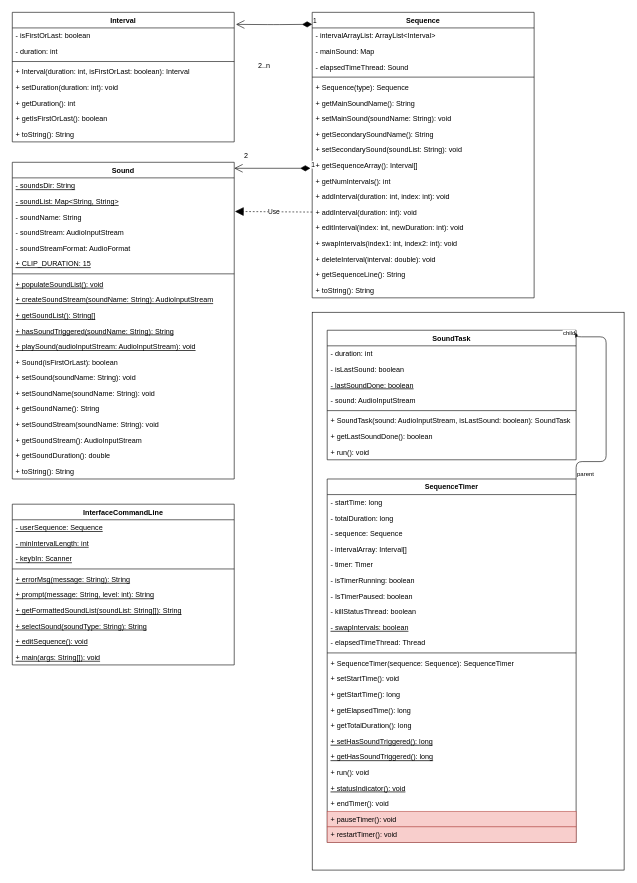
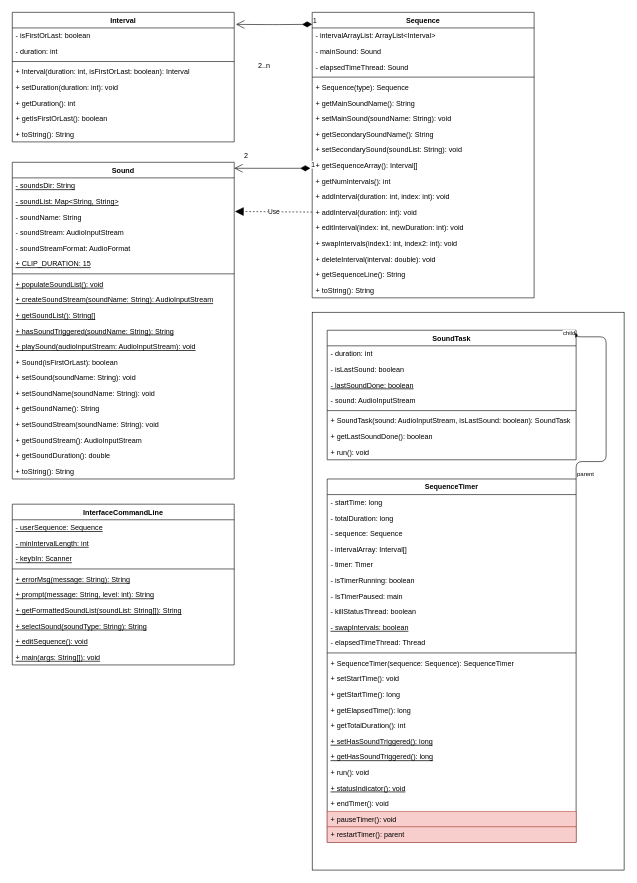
(344, 52) -> (348, 52)
(374, 596) -> (368, 596)
(377, 726) -> (375, 726)
(370, 835) -> (375, 835)
